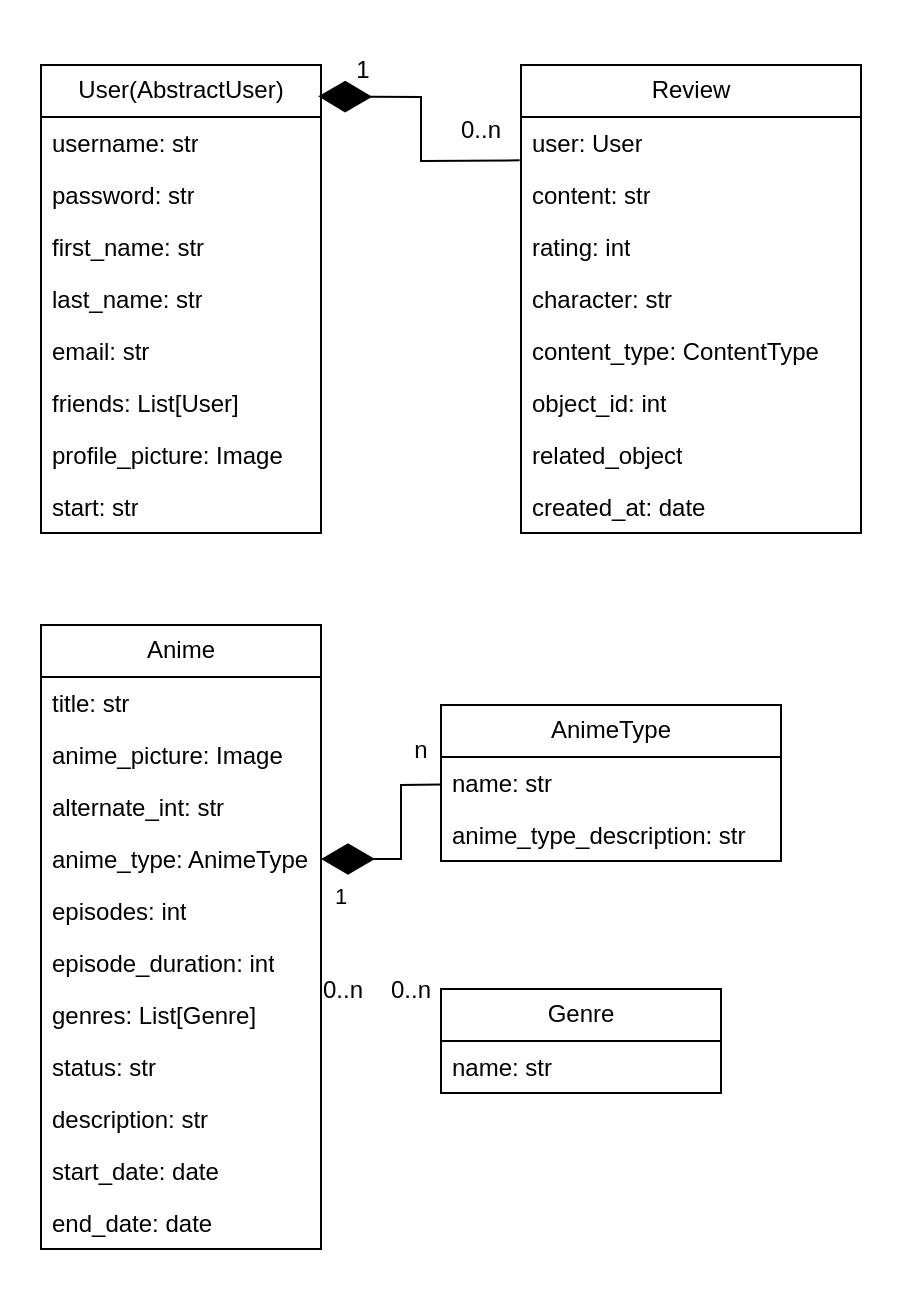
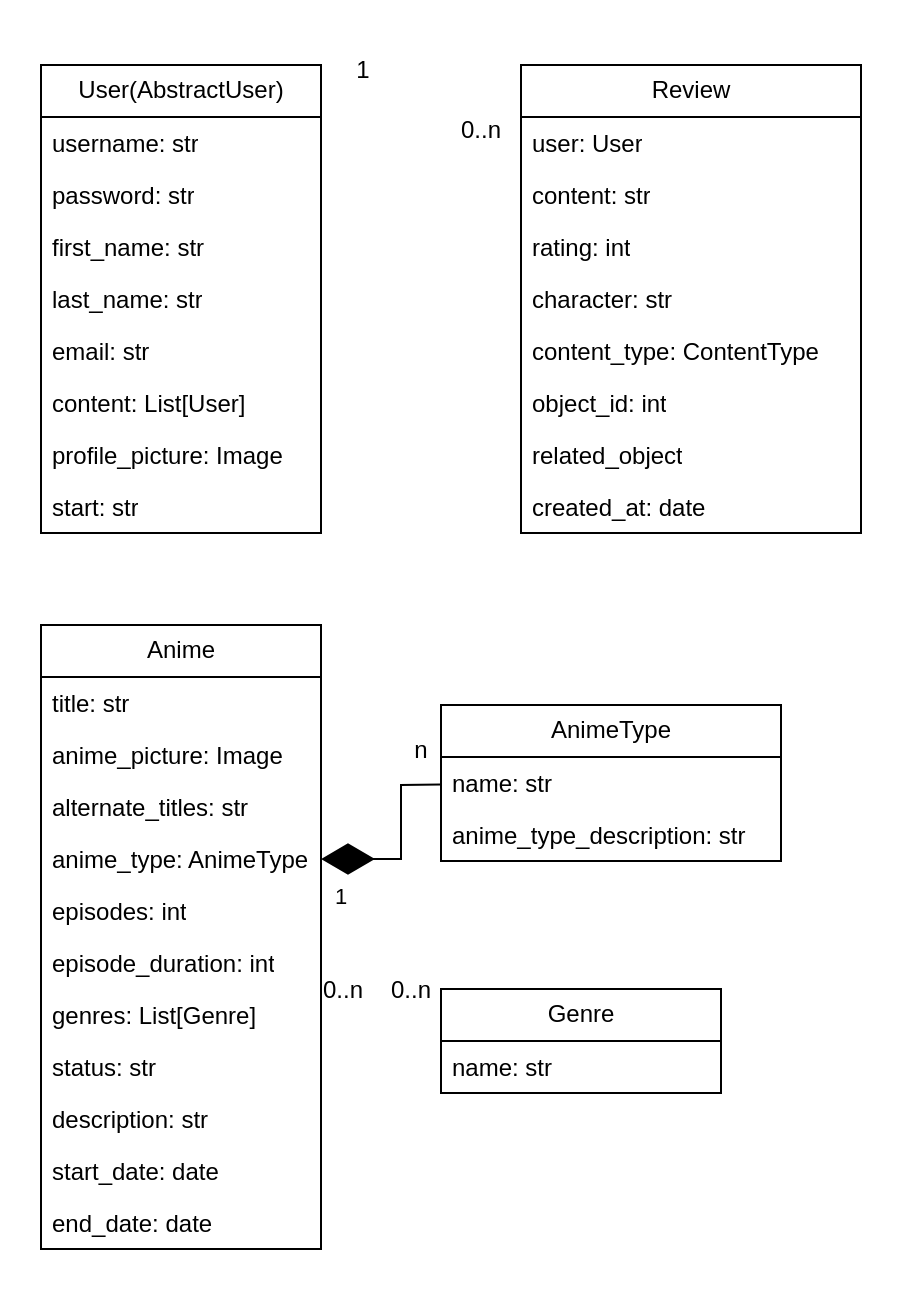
(421, 153) -> none
(168, 405) -> (171, 405)
(161, 809) -> (179, 809)
